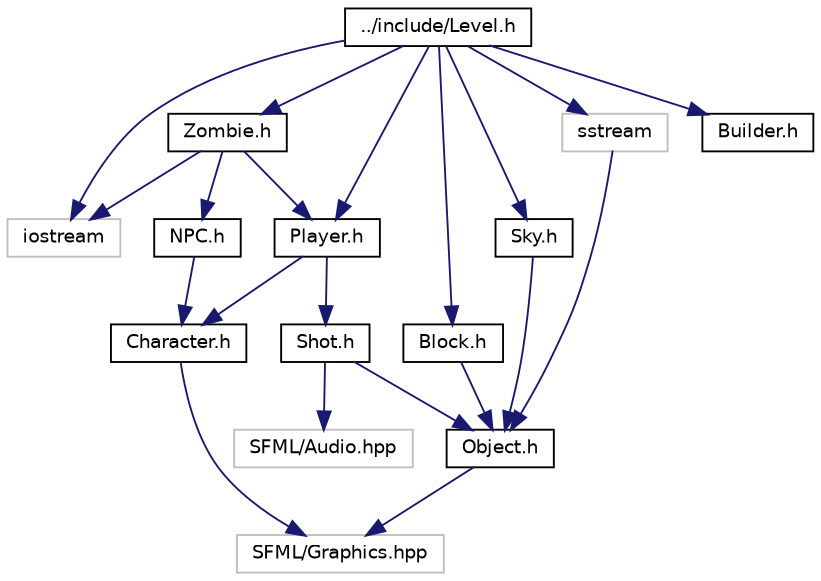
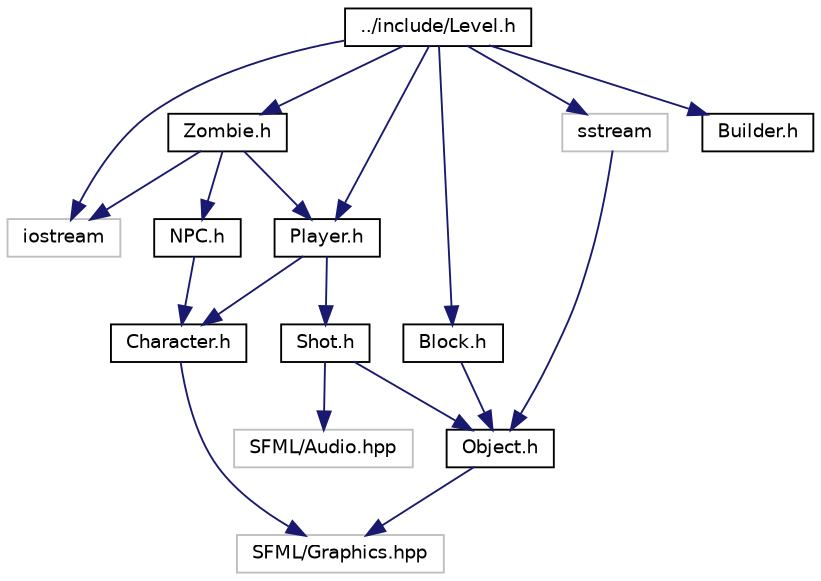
(534, 238) -> none
